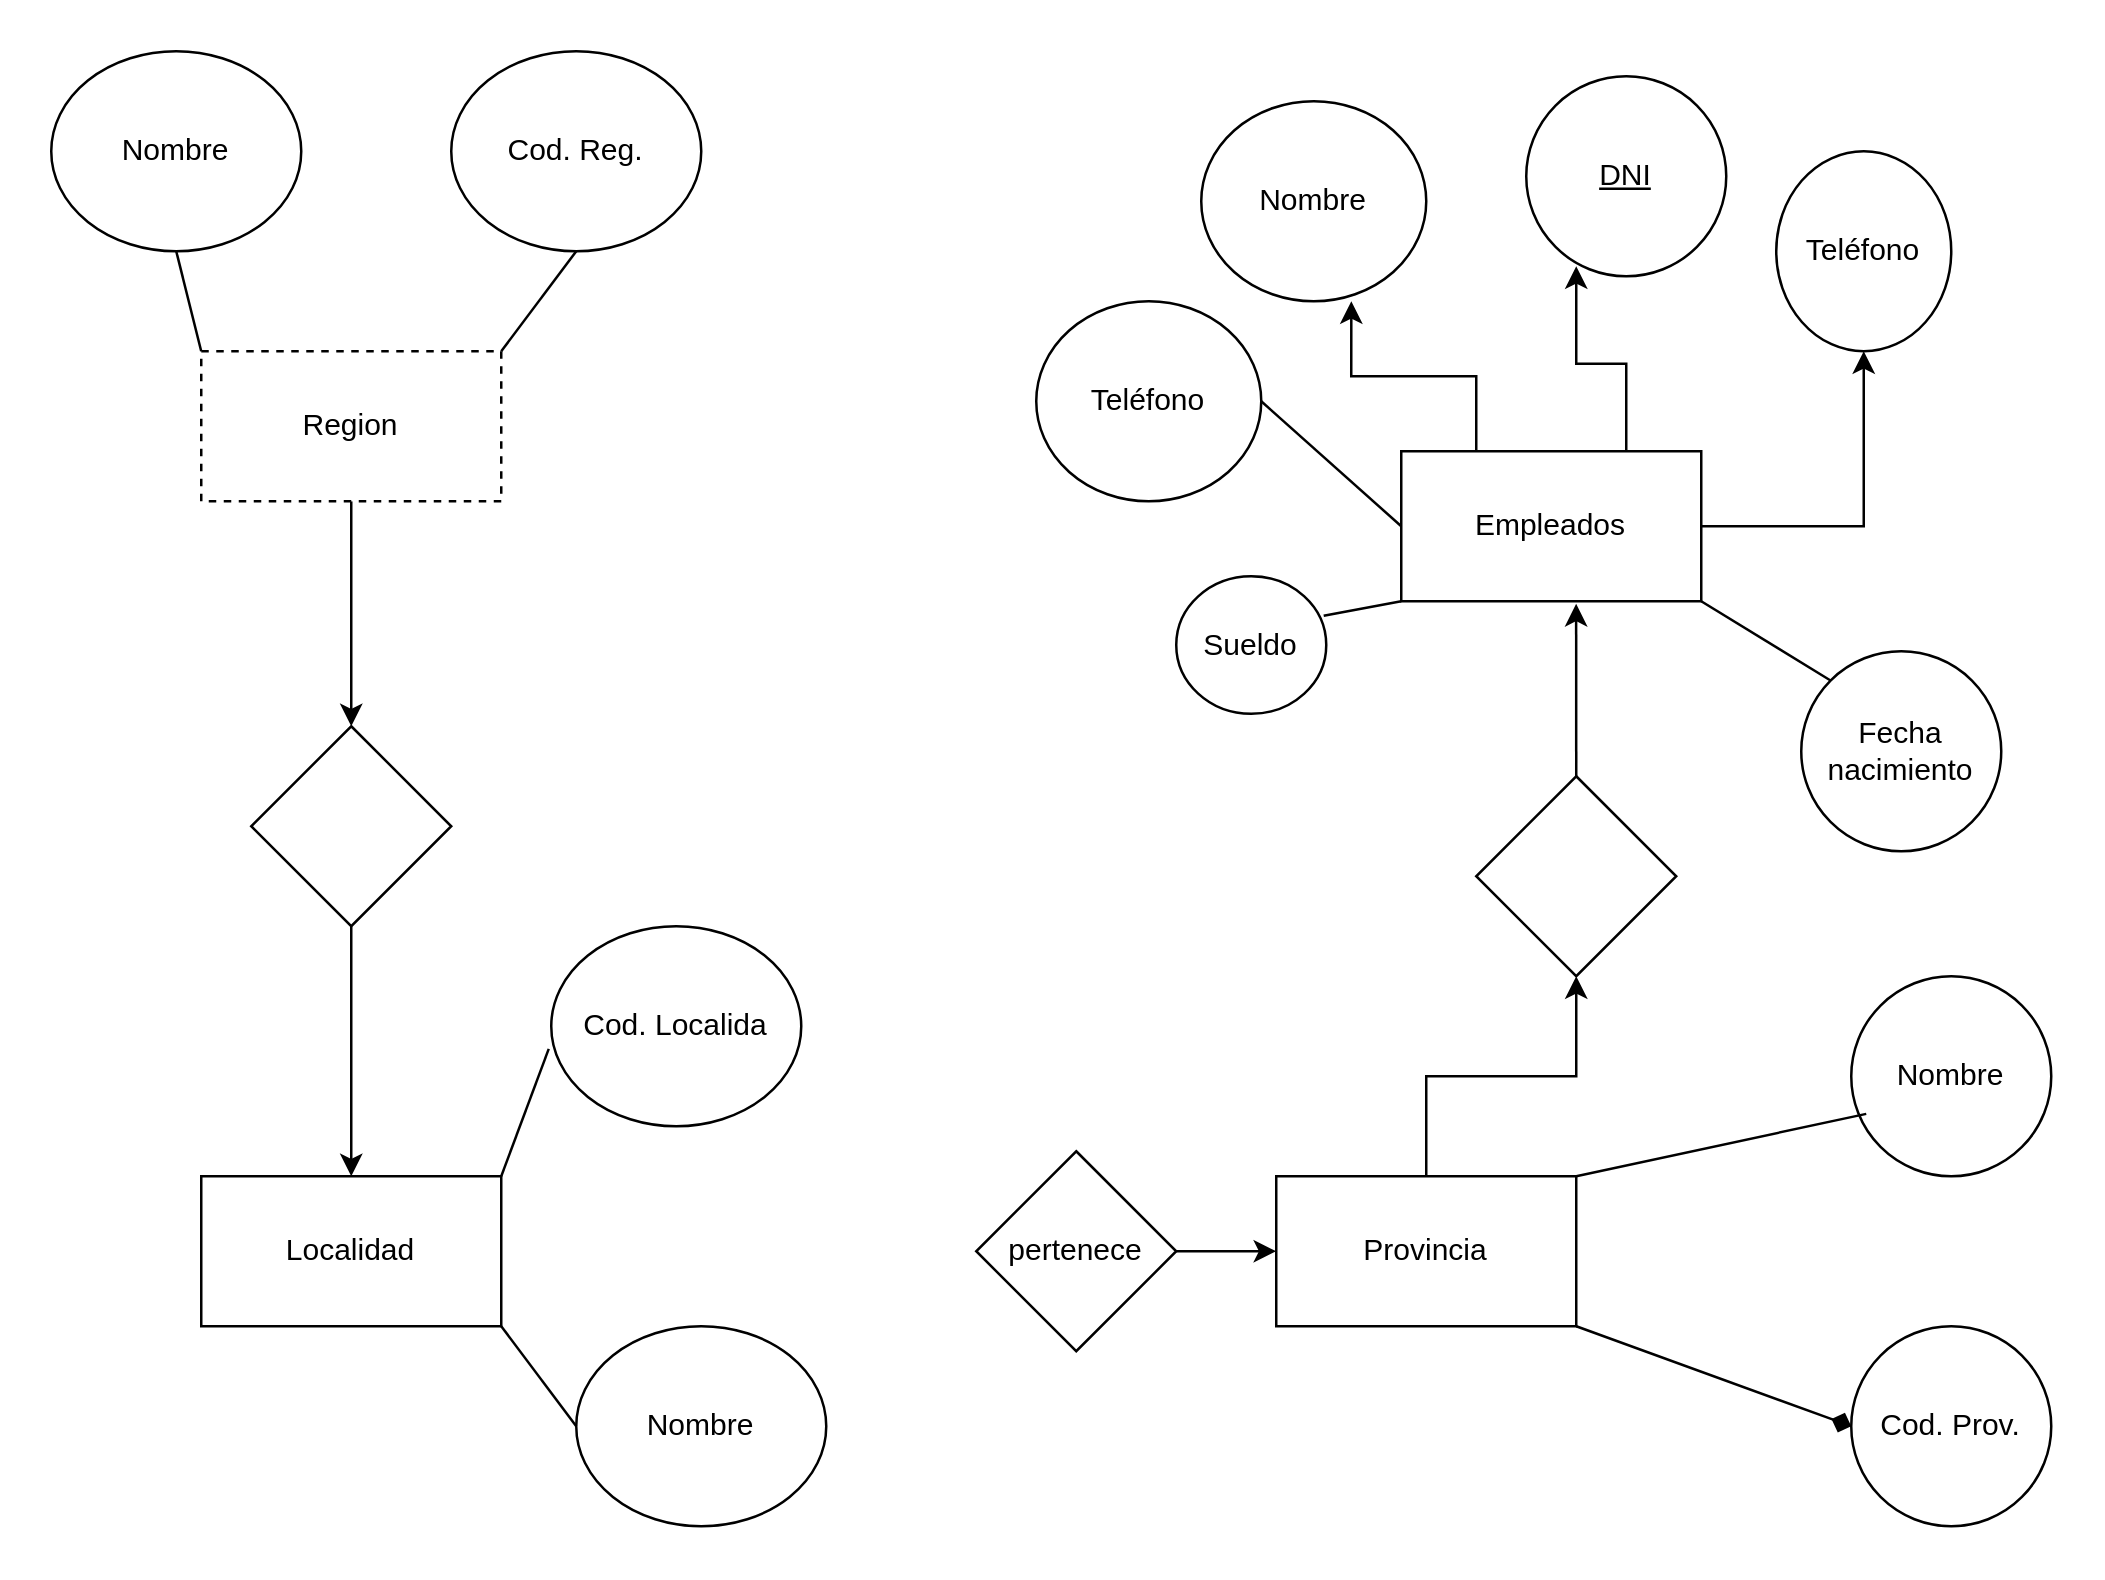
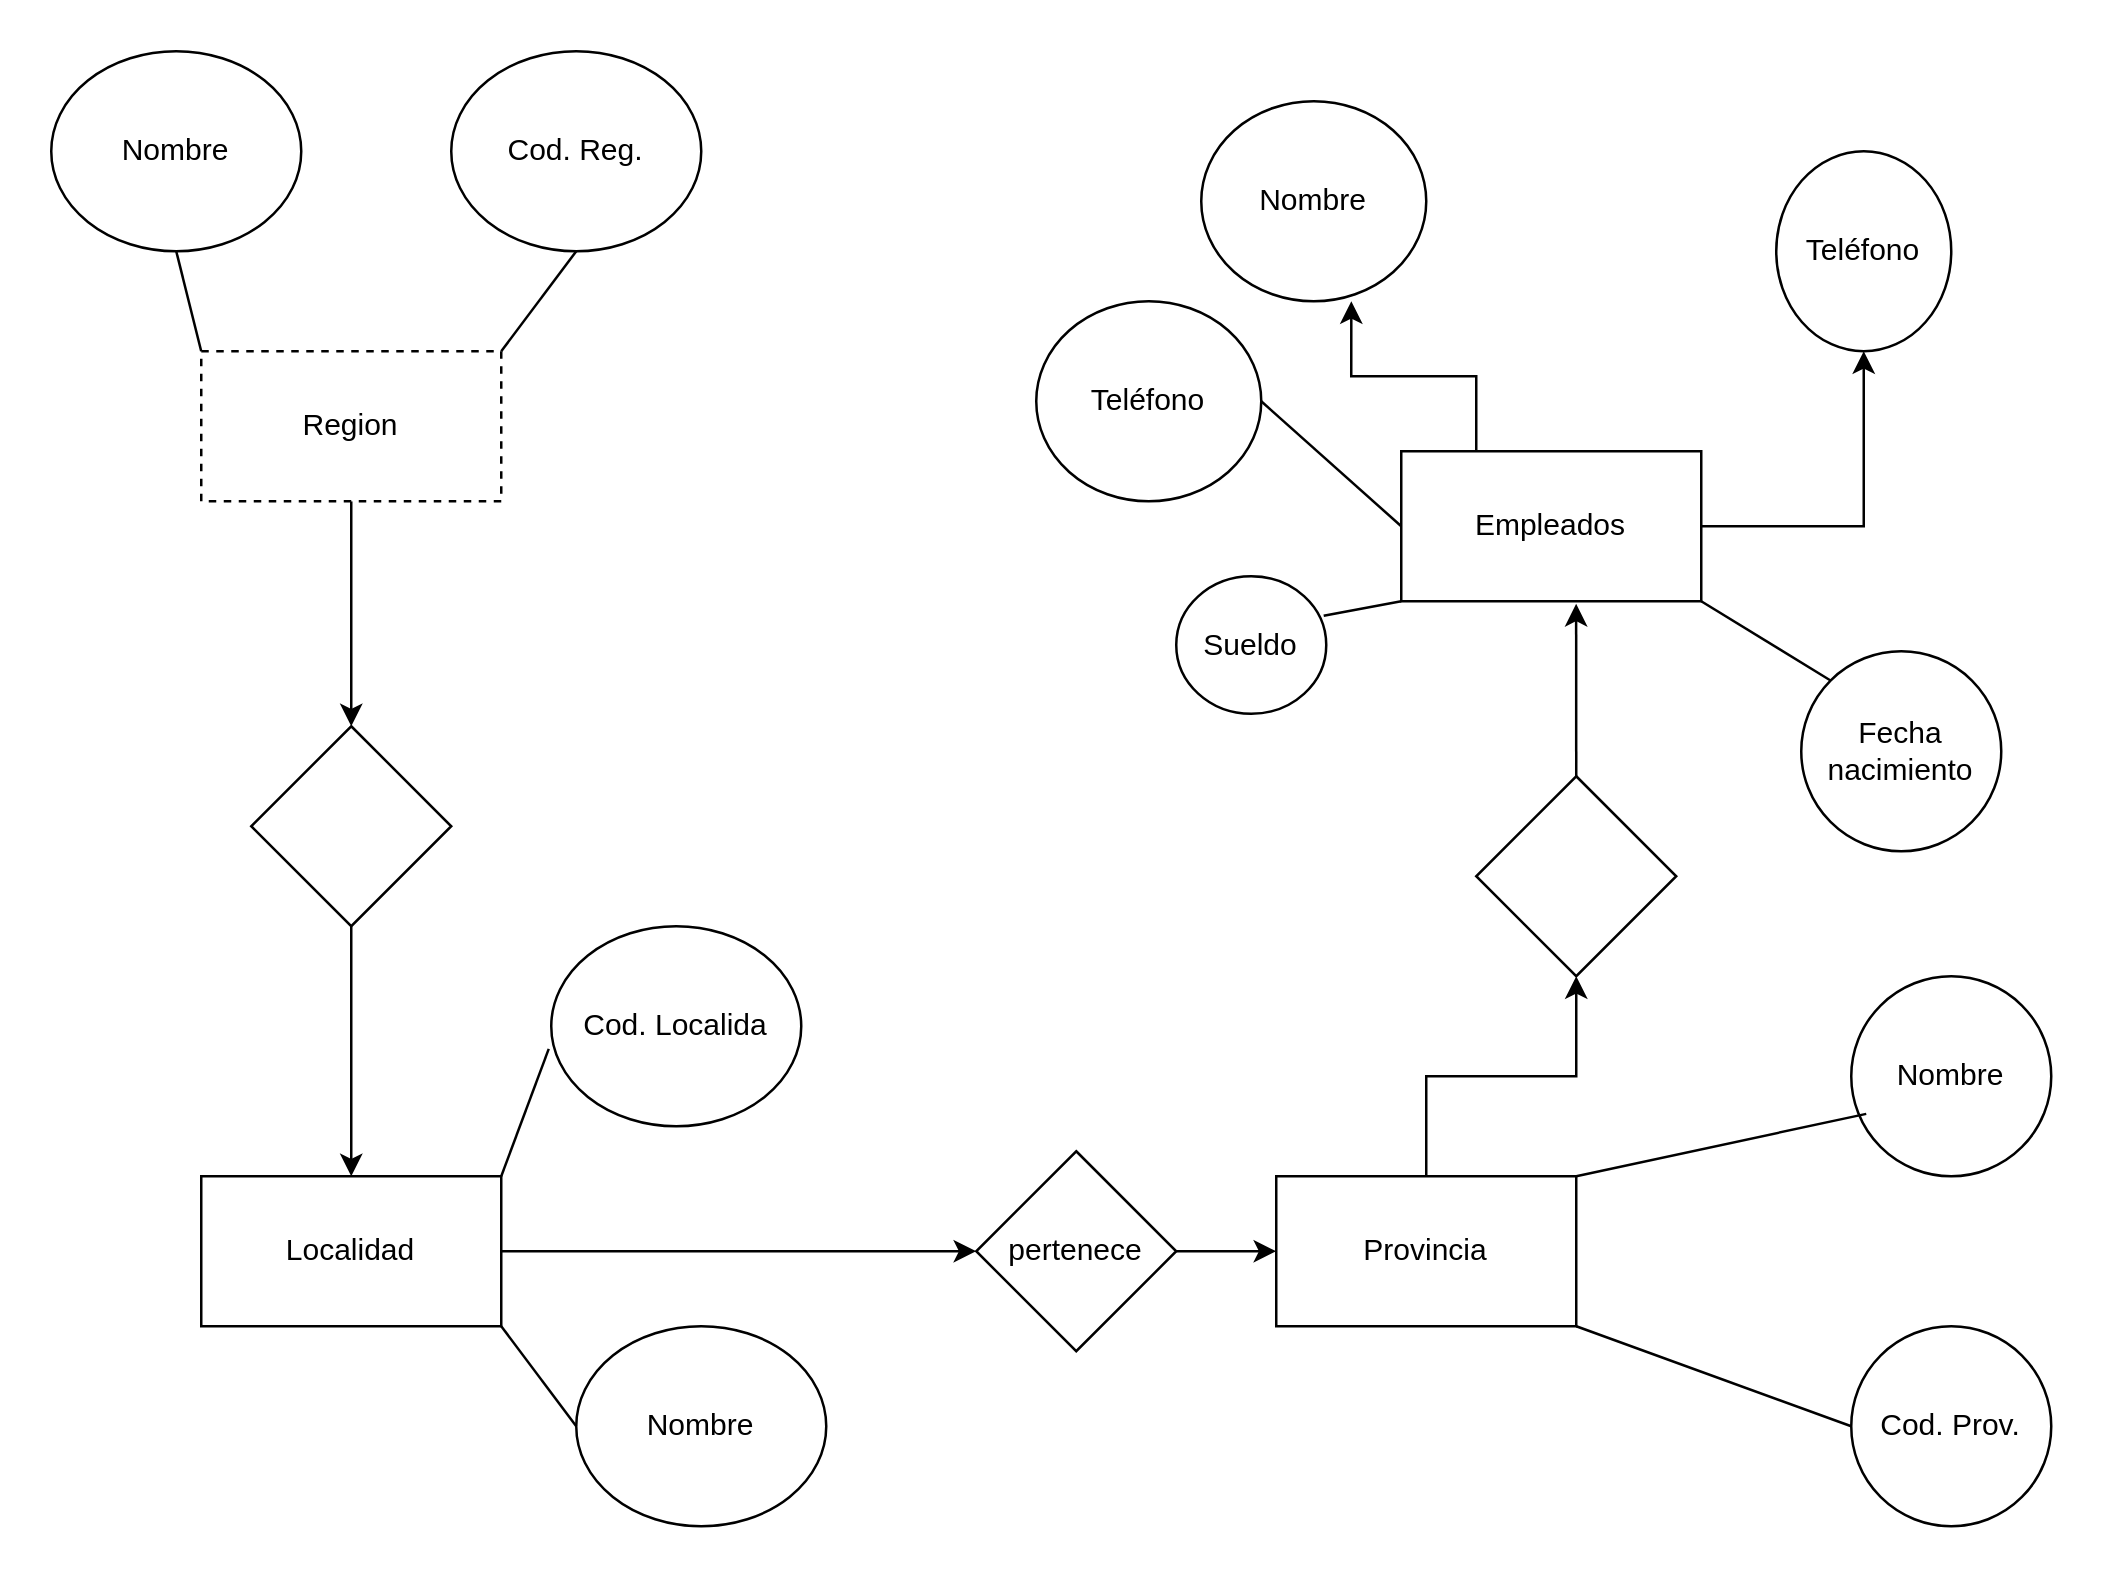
(1626, 176) -> none
(1604, 364) -> none
none -> (730, 1251)
(1832, 1419) -> (1840, 1422)
